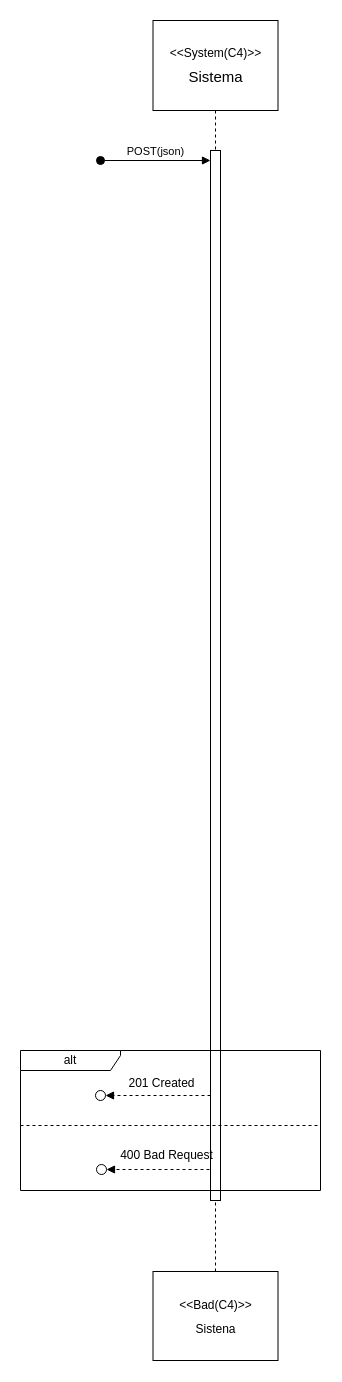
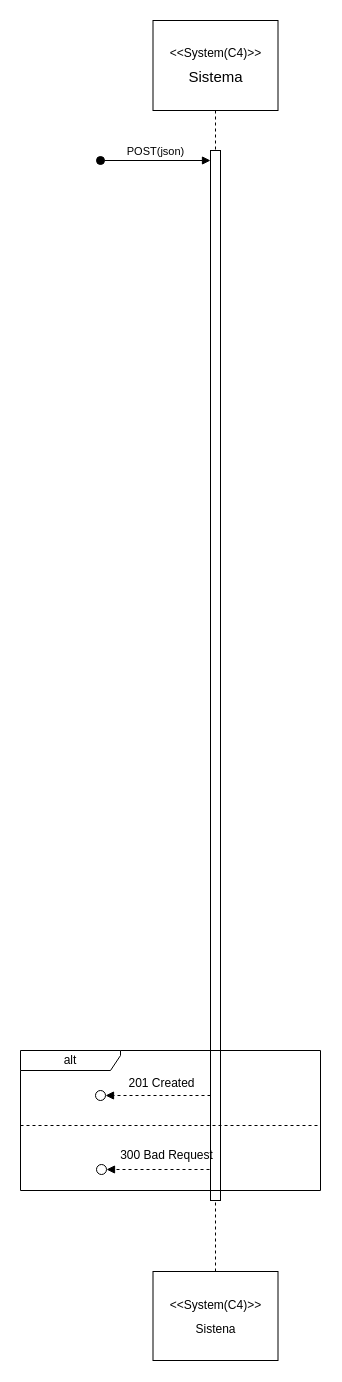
(167, 1156) -> (167, 1156)
(216, 1317) -> (216, 1317)
